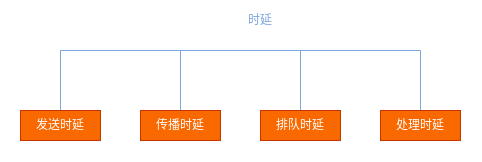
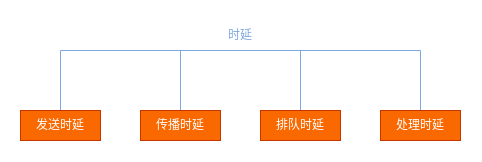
(261, 21) -> (241, 36)
